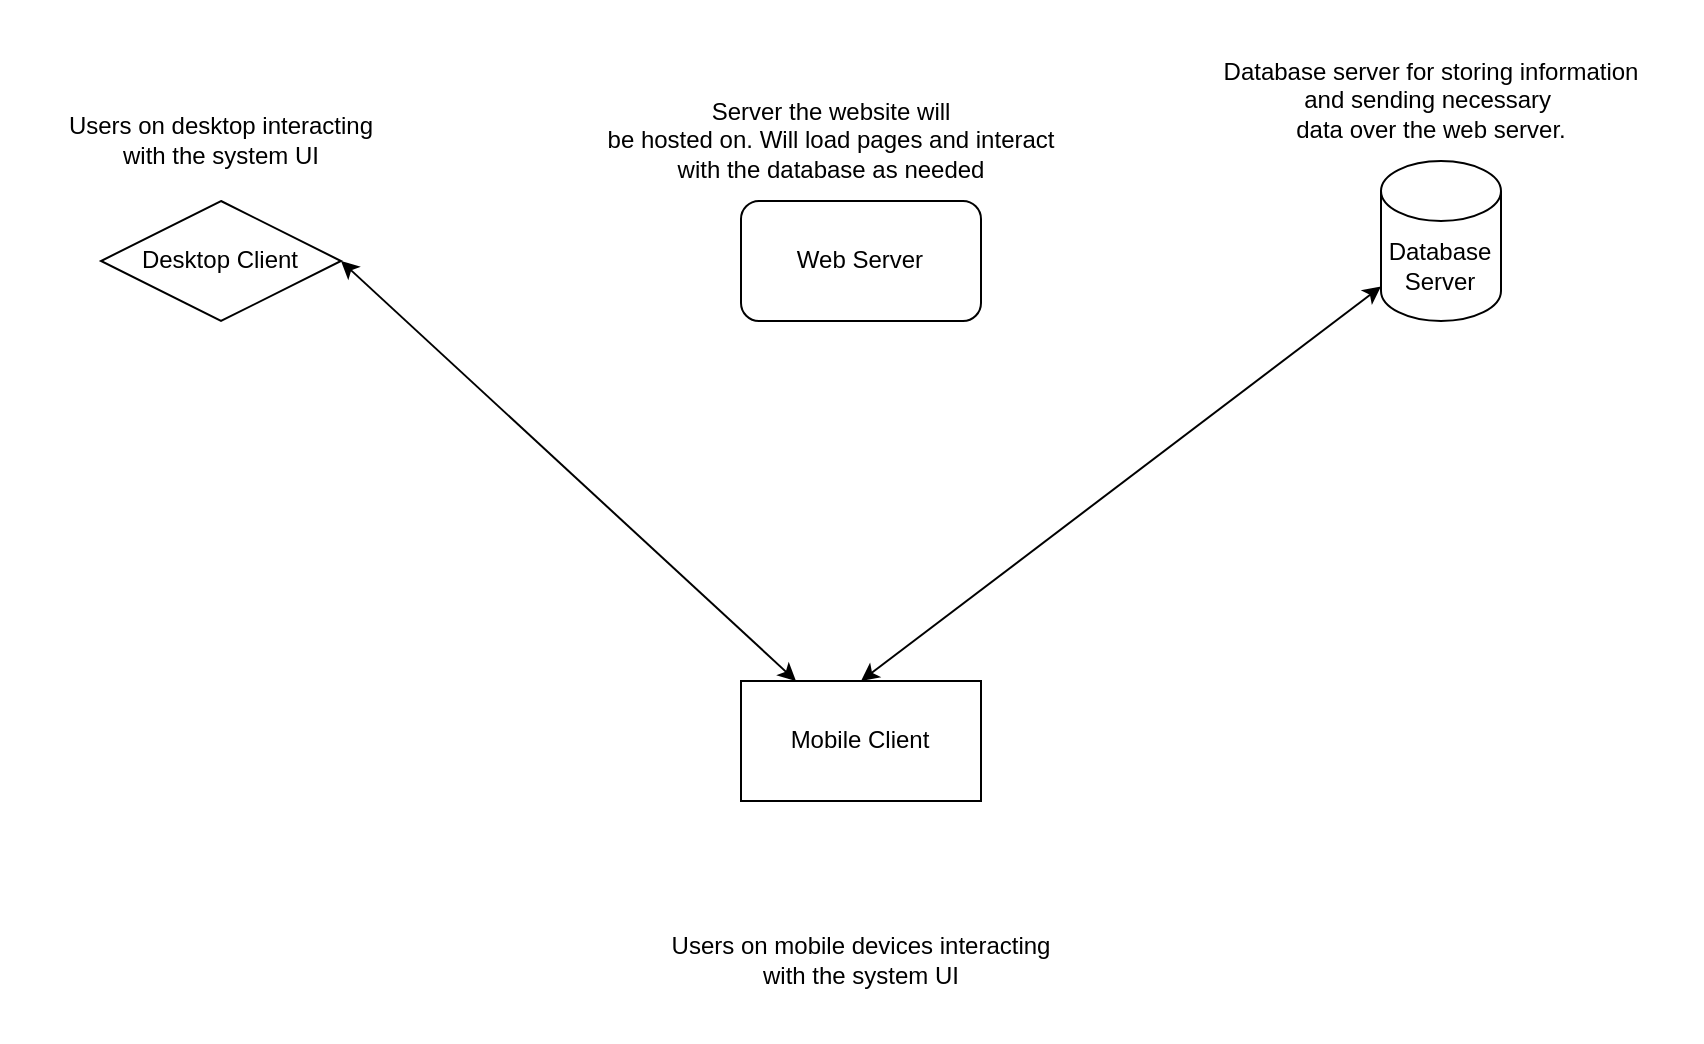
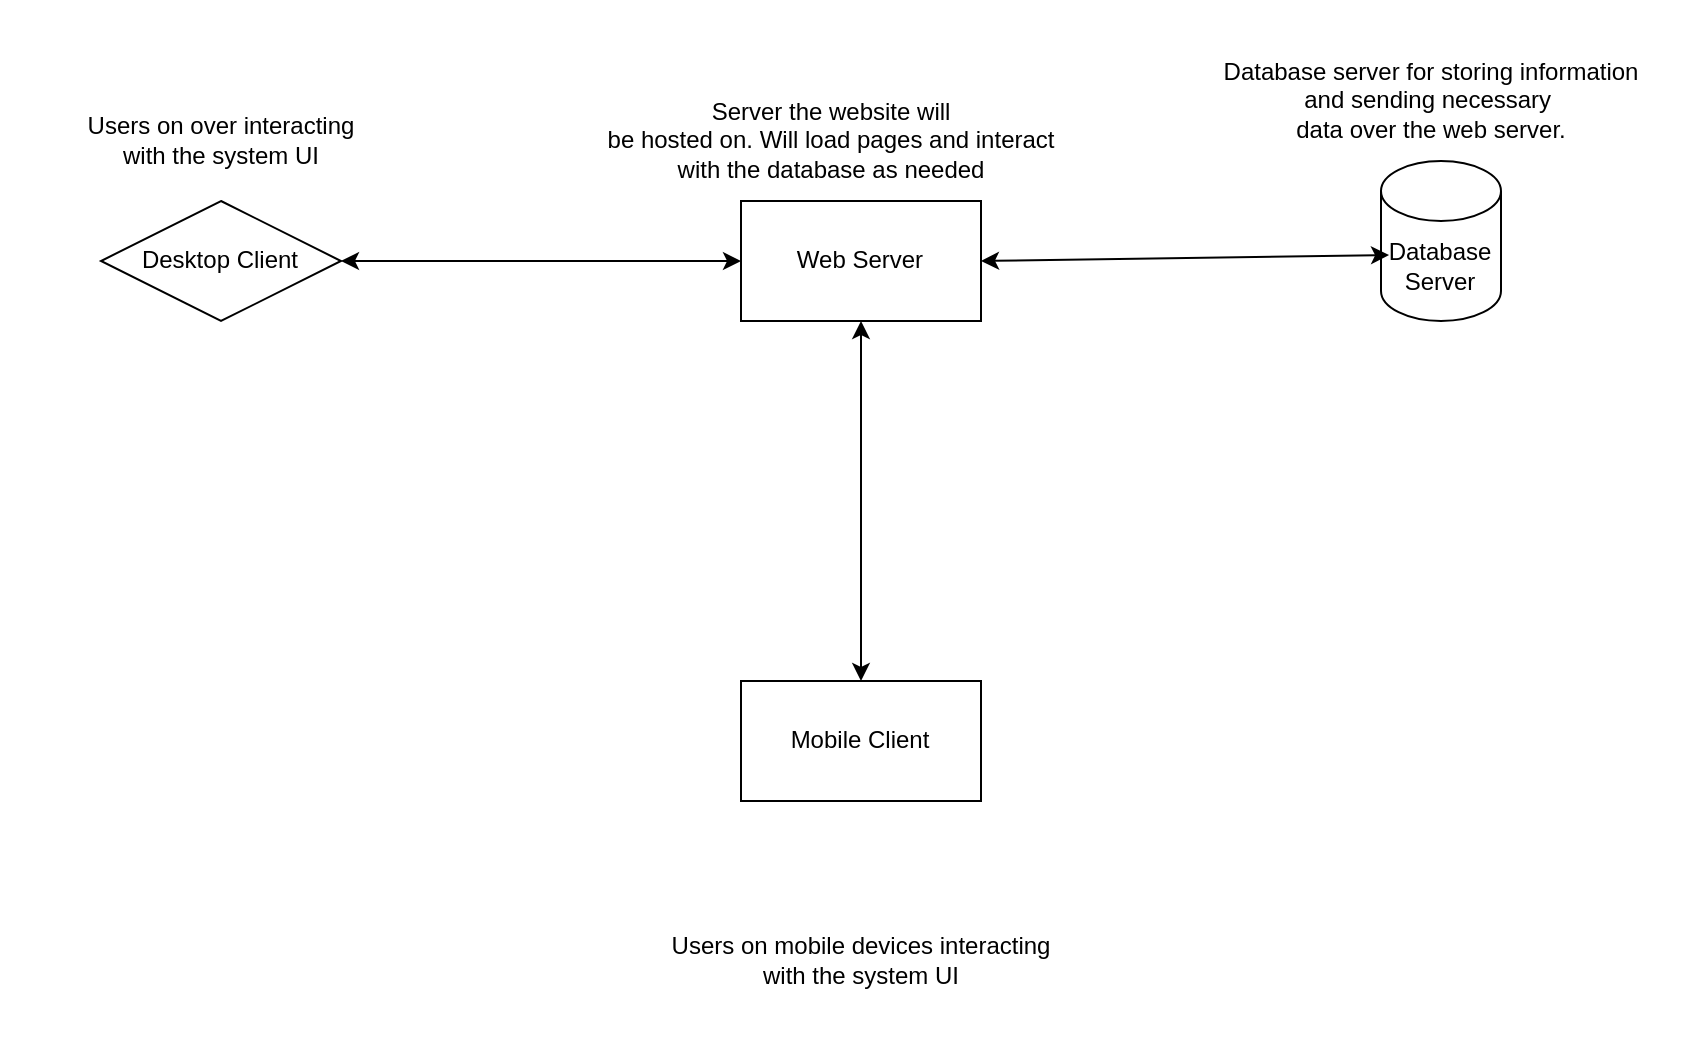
(222, 141) -> (222, 141)
none -> (1185, 258)
(861, 261) -> (861, 261)
(568, 471) -> (541, 261)
(1121, 484) -> (861, 501)
